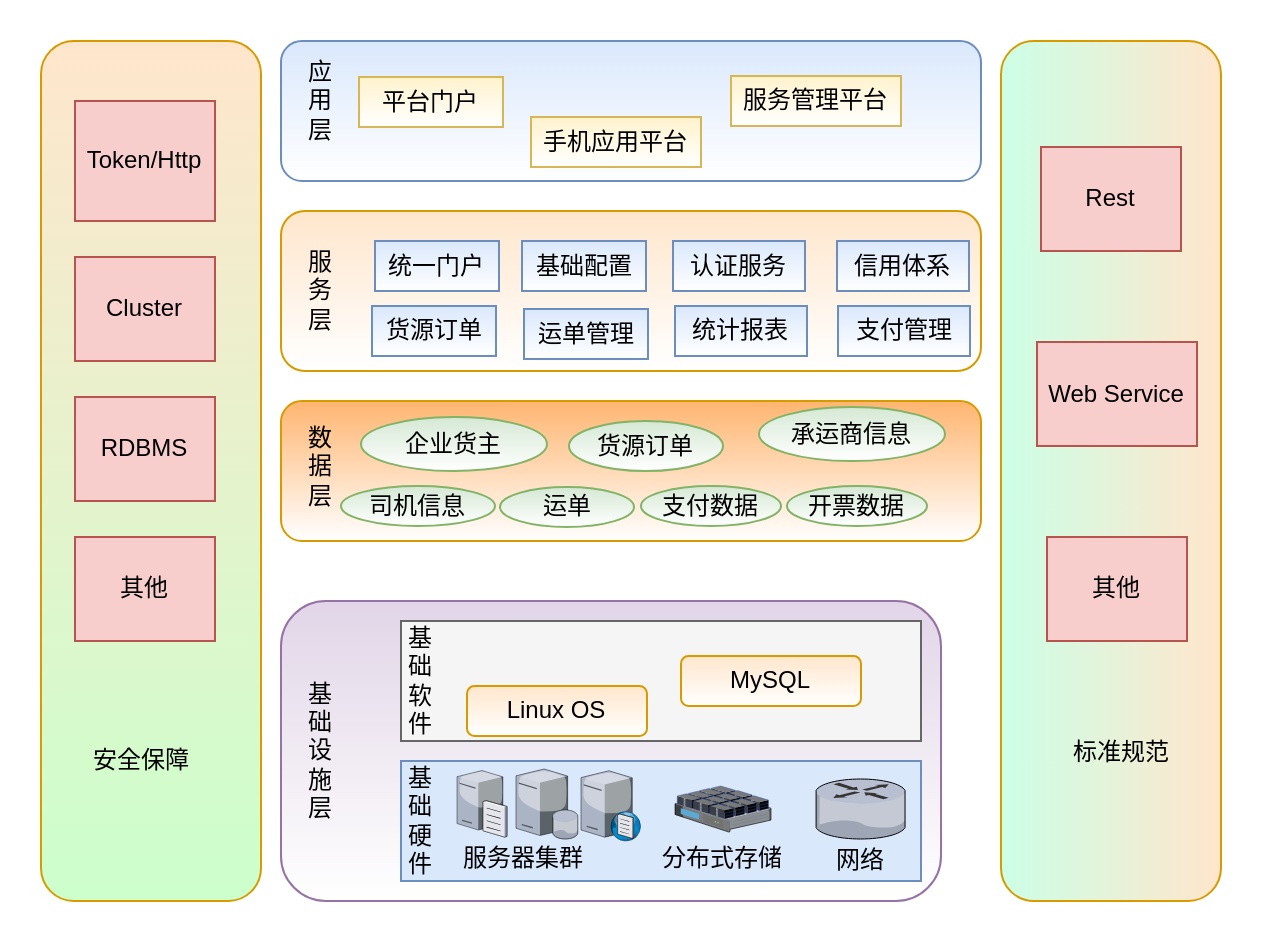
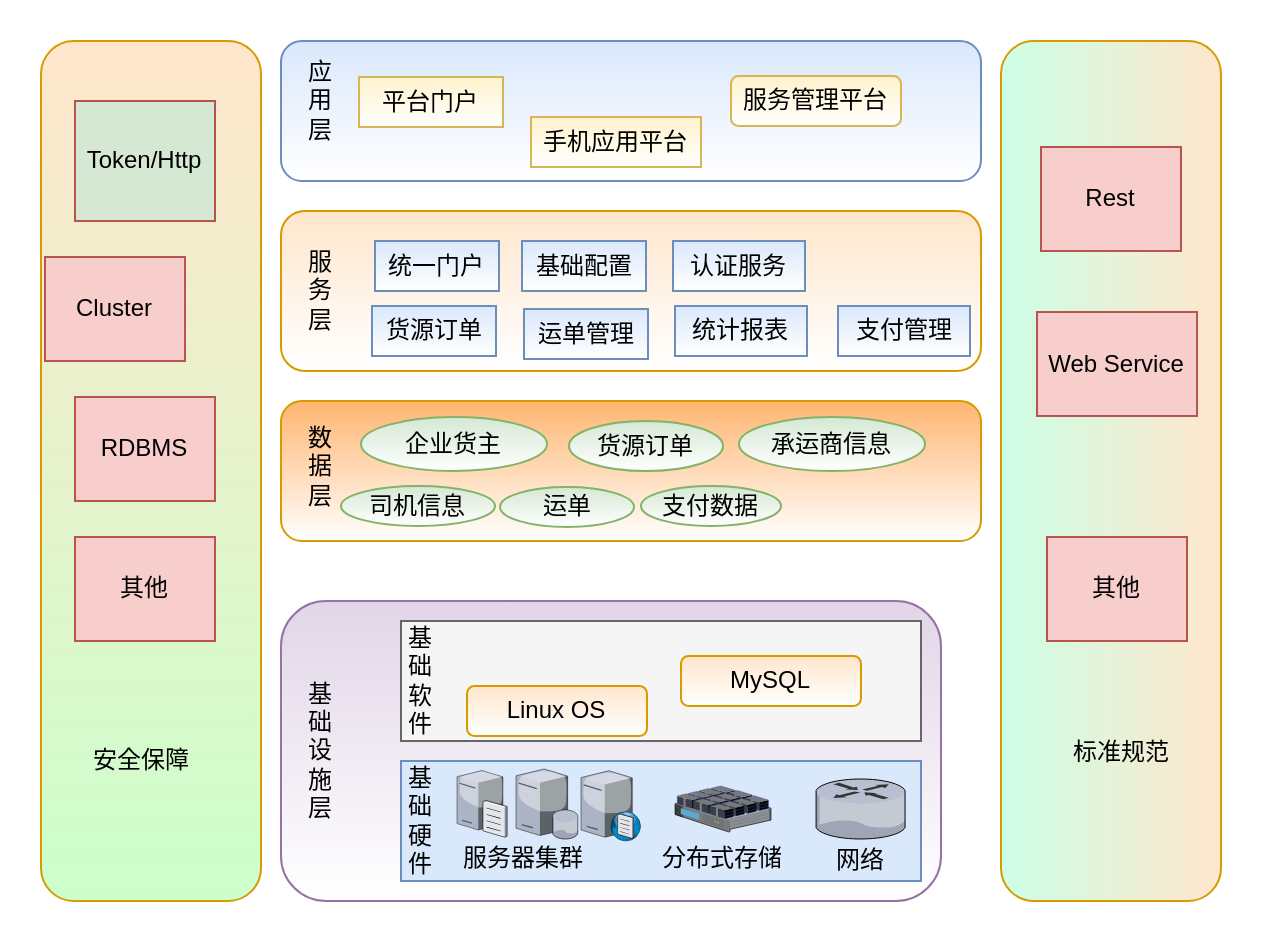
(816, 101) -> (816, 101)
(145, 161) -> (145, 161)
(903, 266) -> none
(145, 309) -> (115, 309)
(1117, 394) -> (1117, 364)
(852, 434) -> (832, 444)
(857, 506) -> none
